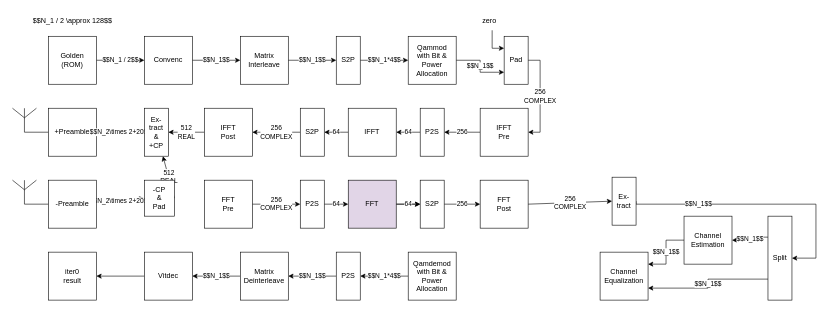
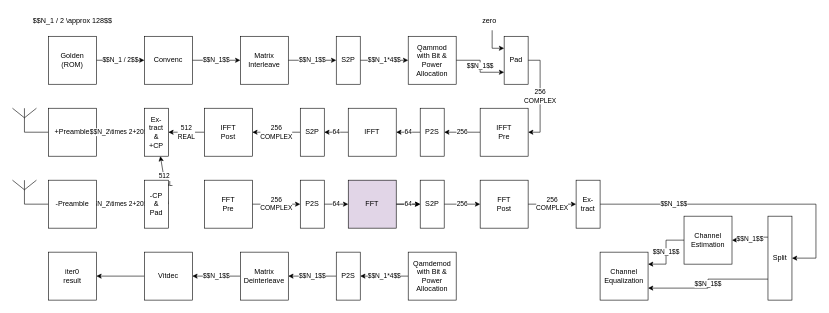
(159, 198) -> (156, 204)
(624, 201) -> (588, 204)
